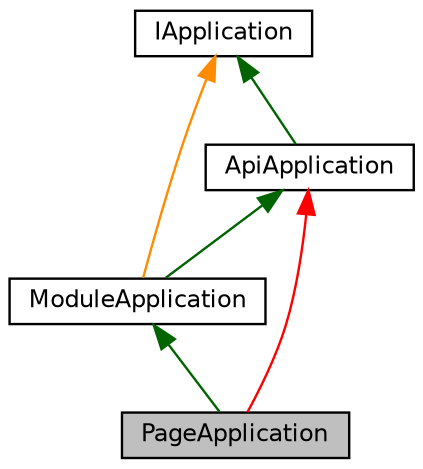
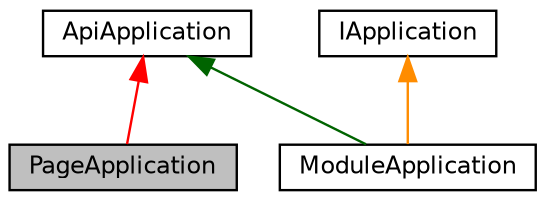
(274, 111) -> none
(194, 378) -> none
